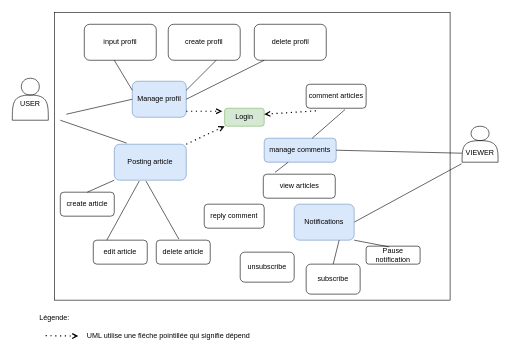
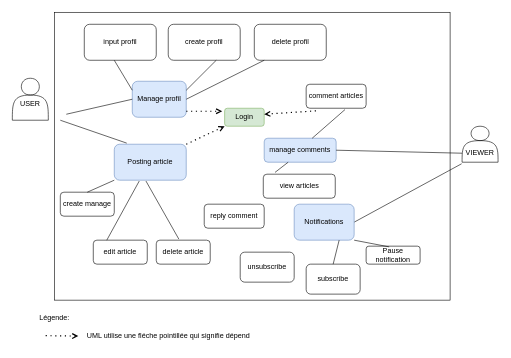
(87, 204) -> (87, 204)
